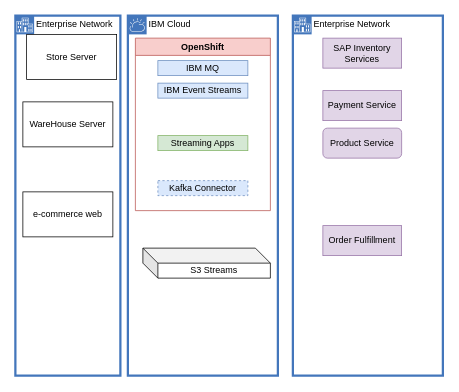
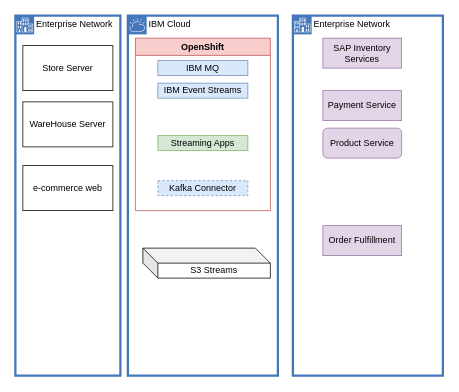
(72, 57) -> (68, 68)
(68, 214) -> (68, 188)
